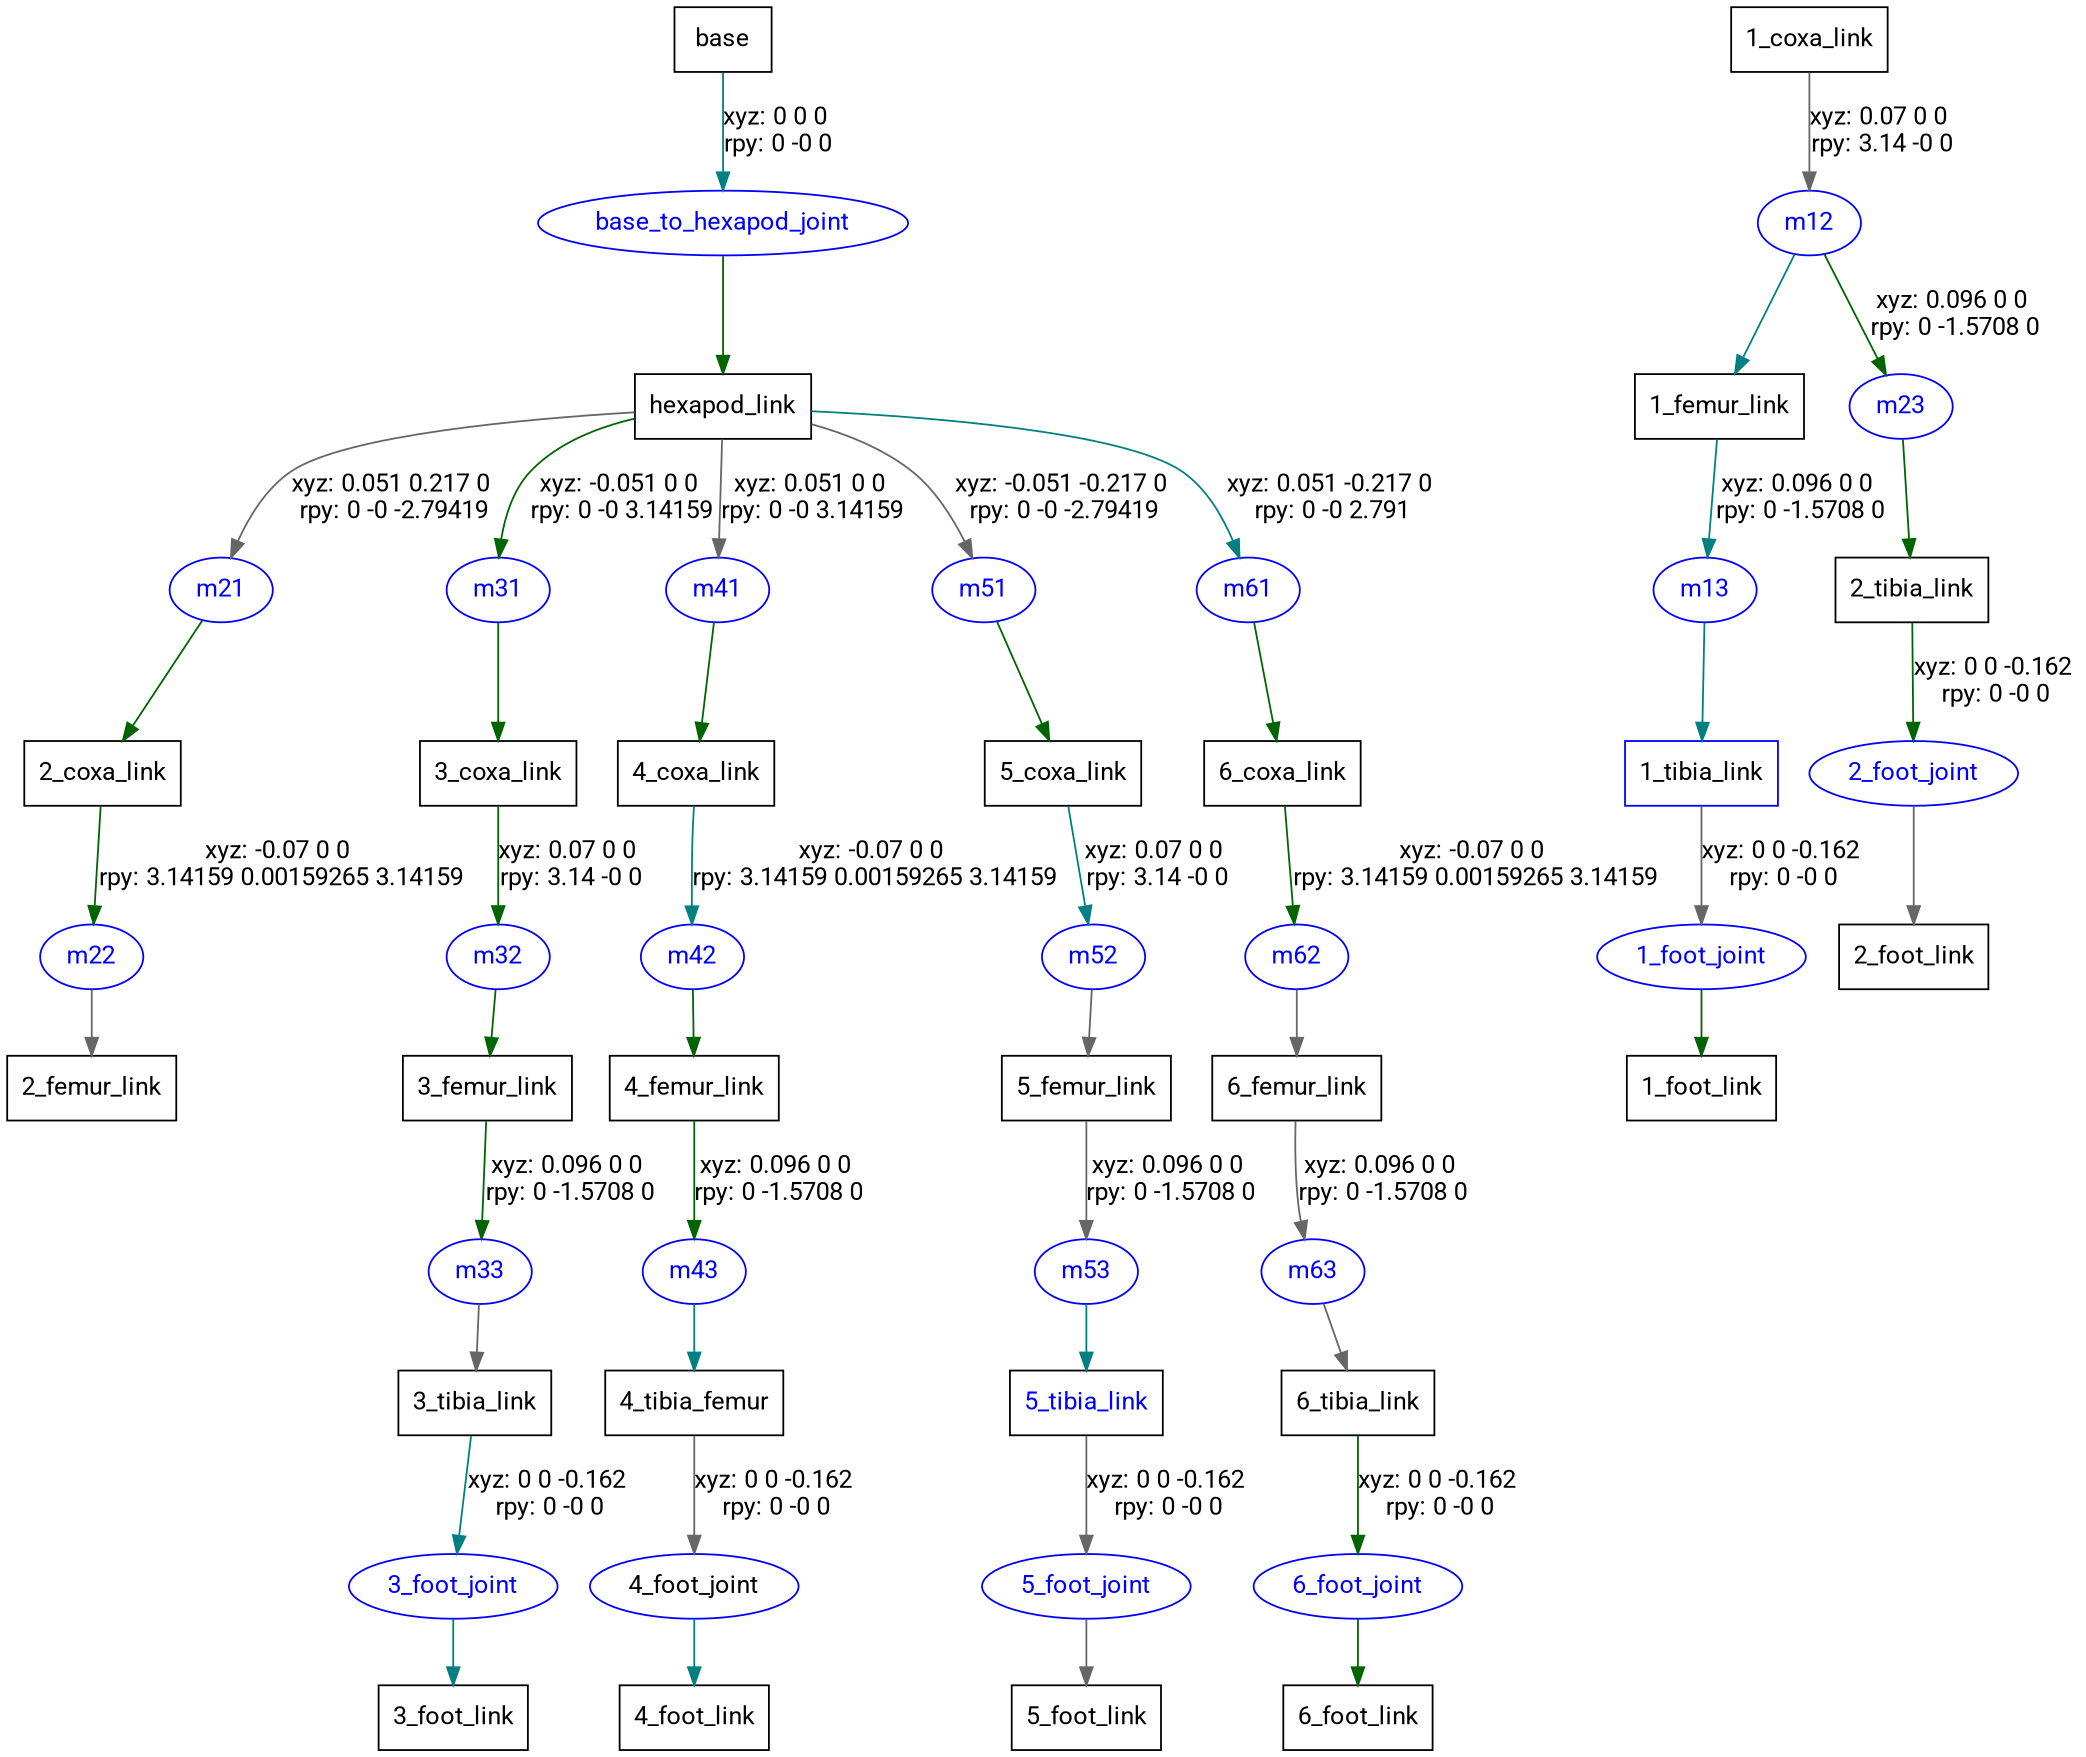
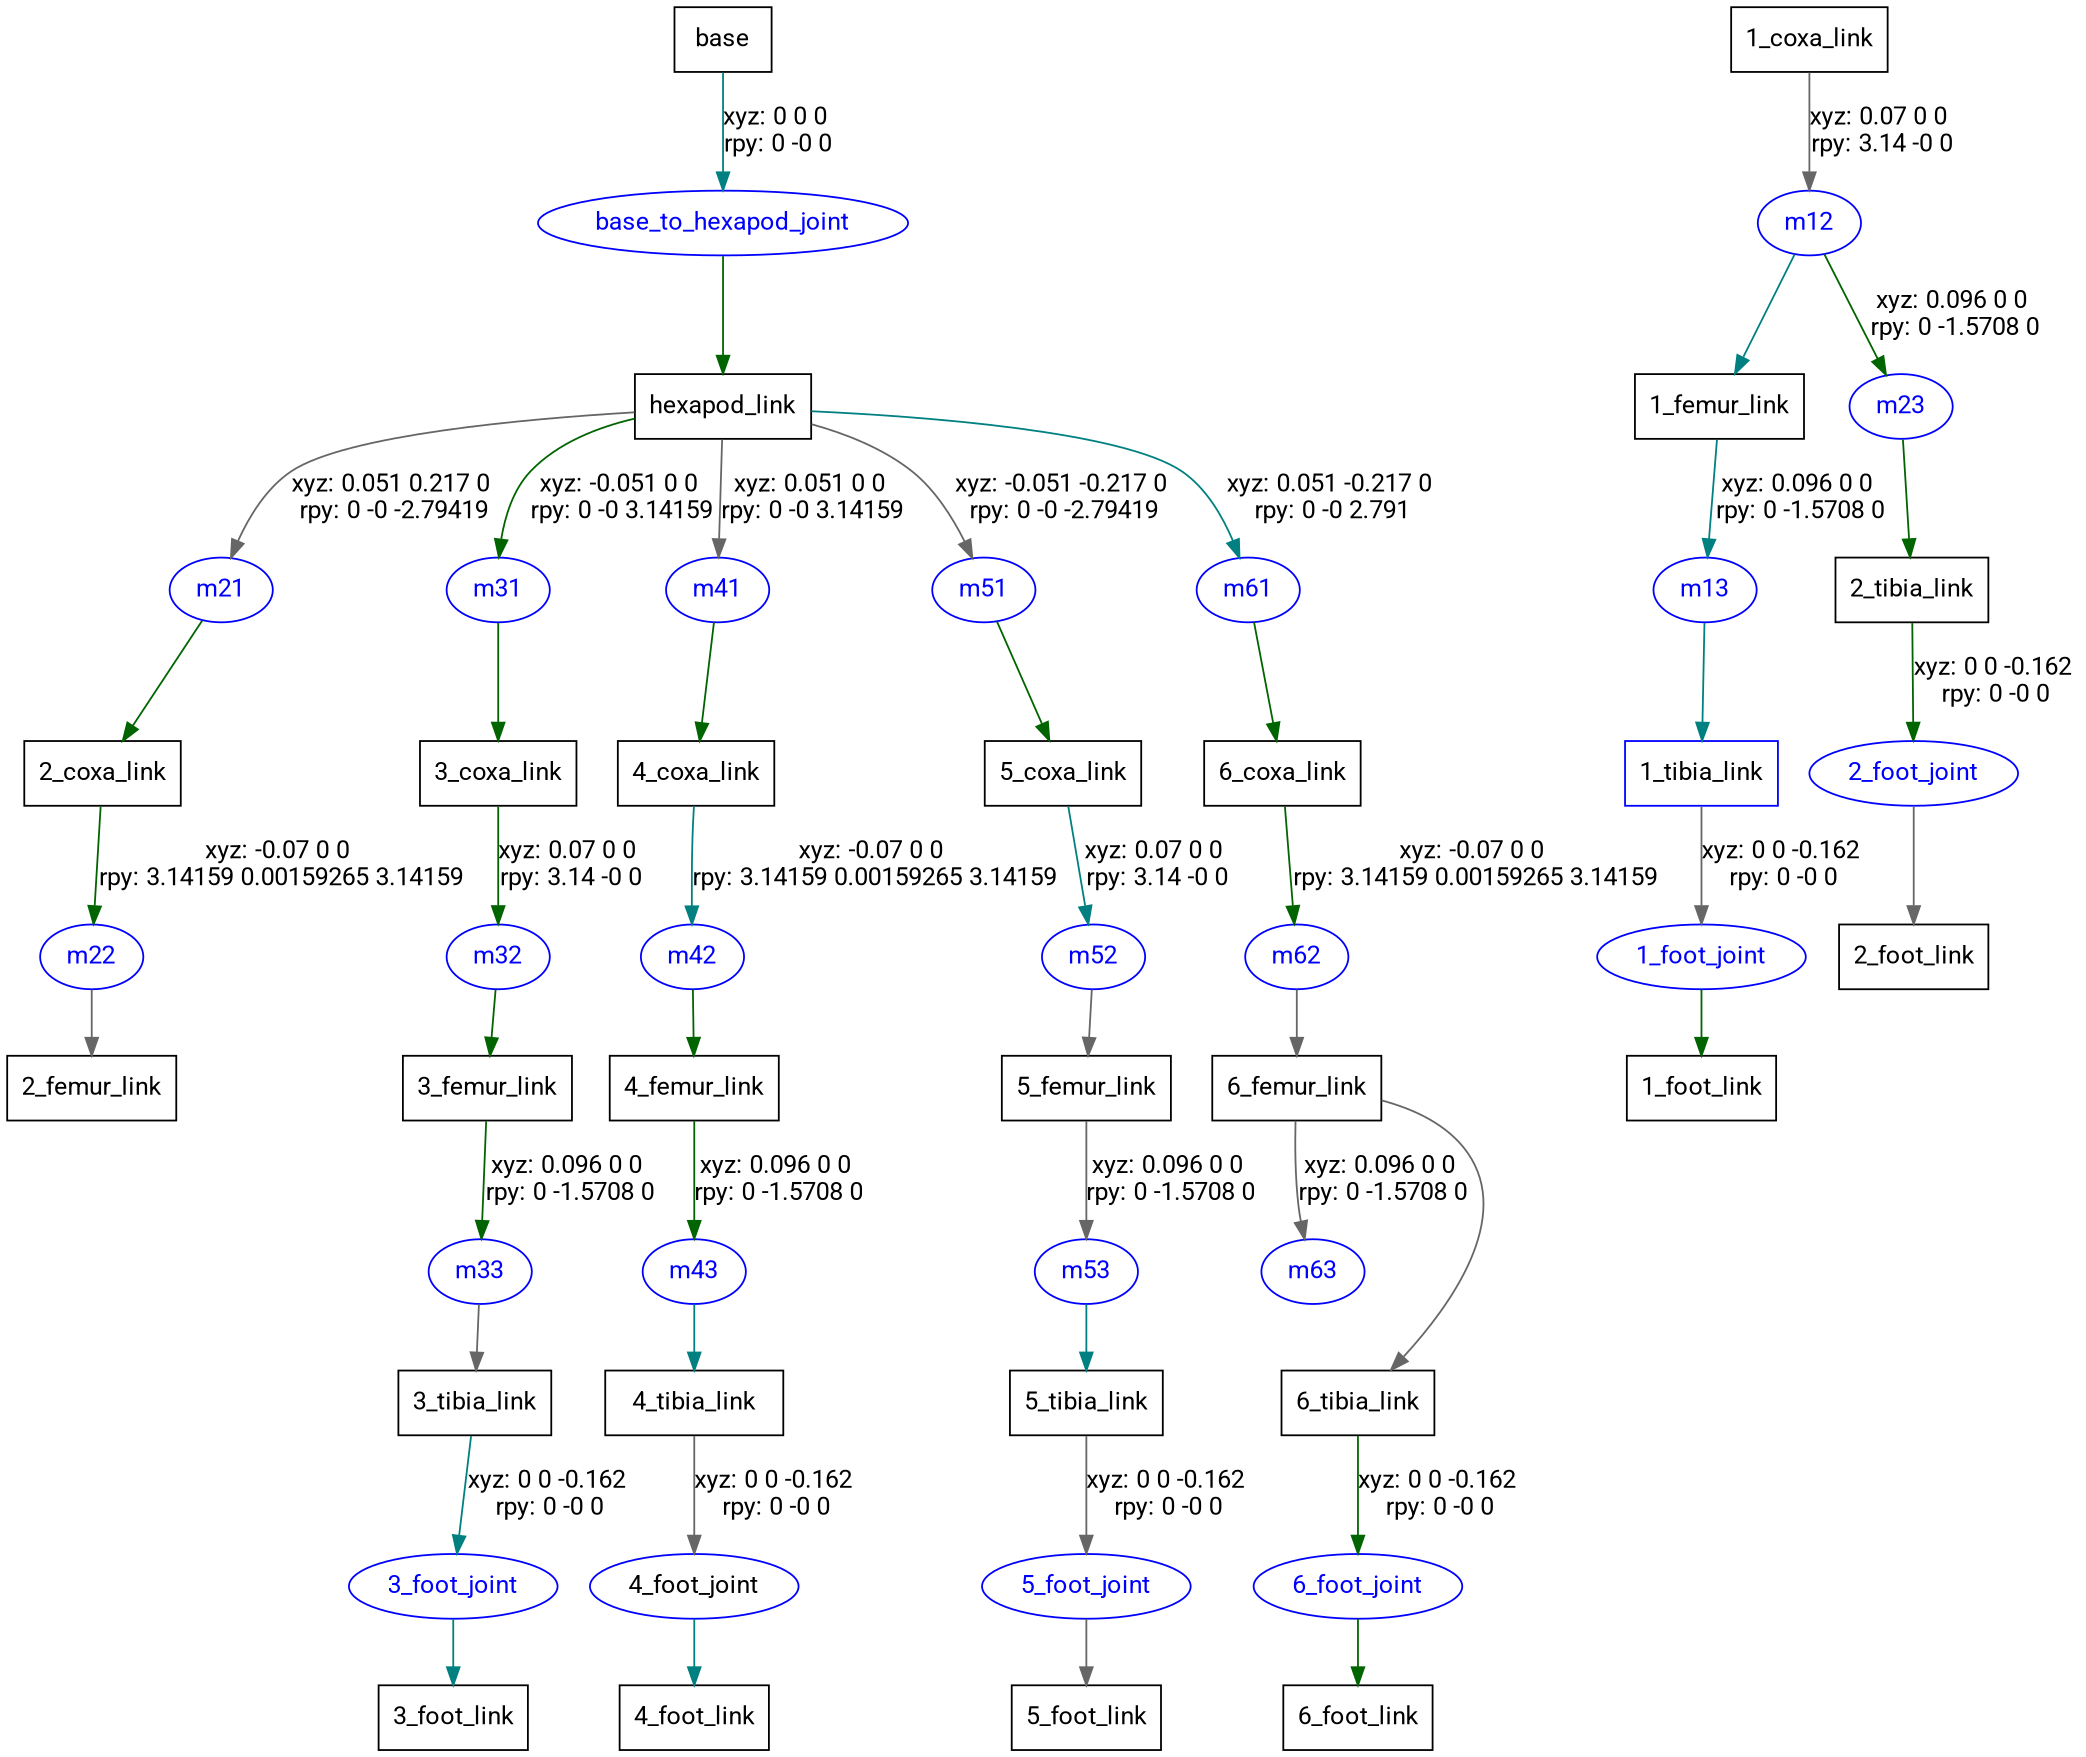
(1332, 1328) -> (1482, 1213)
(694, 1403) -> (694, 1403)
(1086, 1403) -> (1086, 1403)
